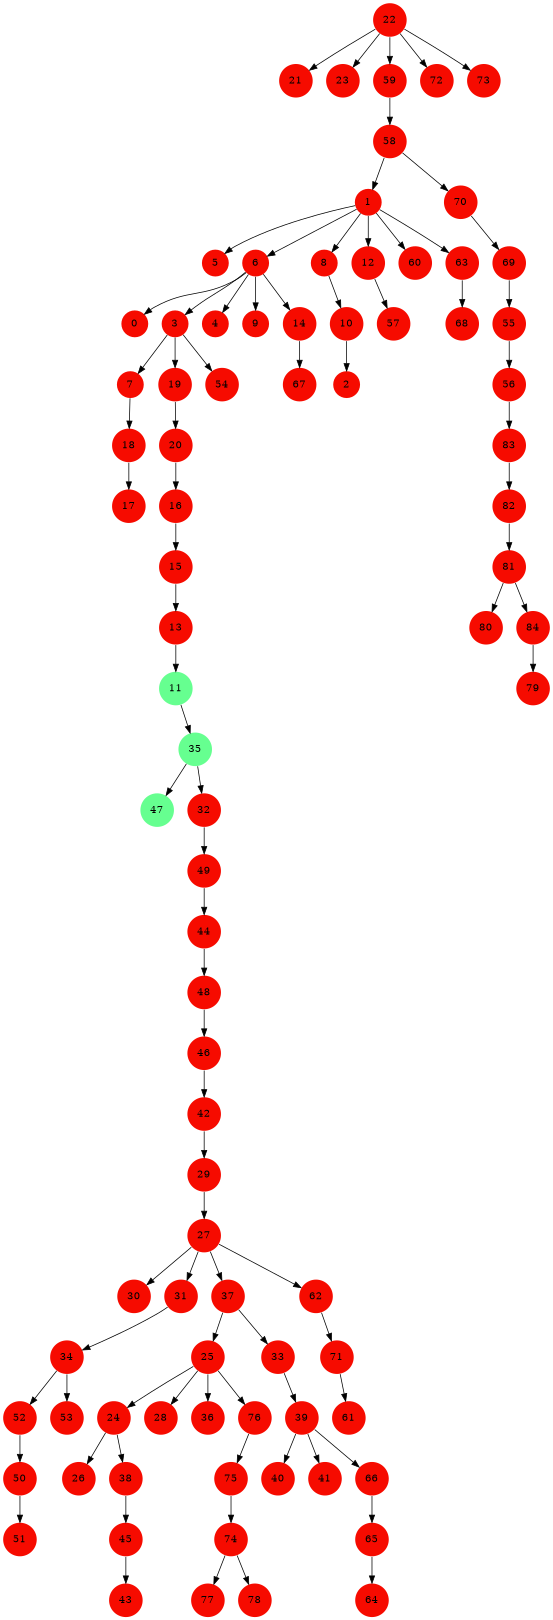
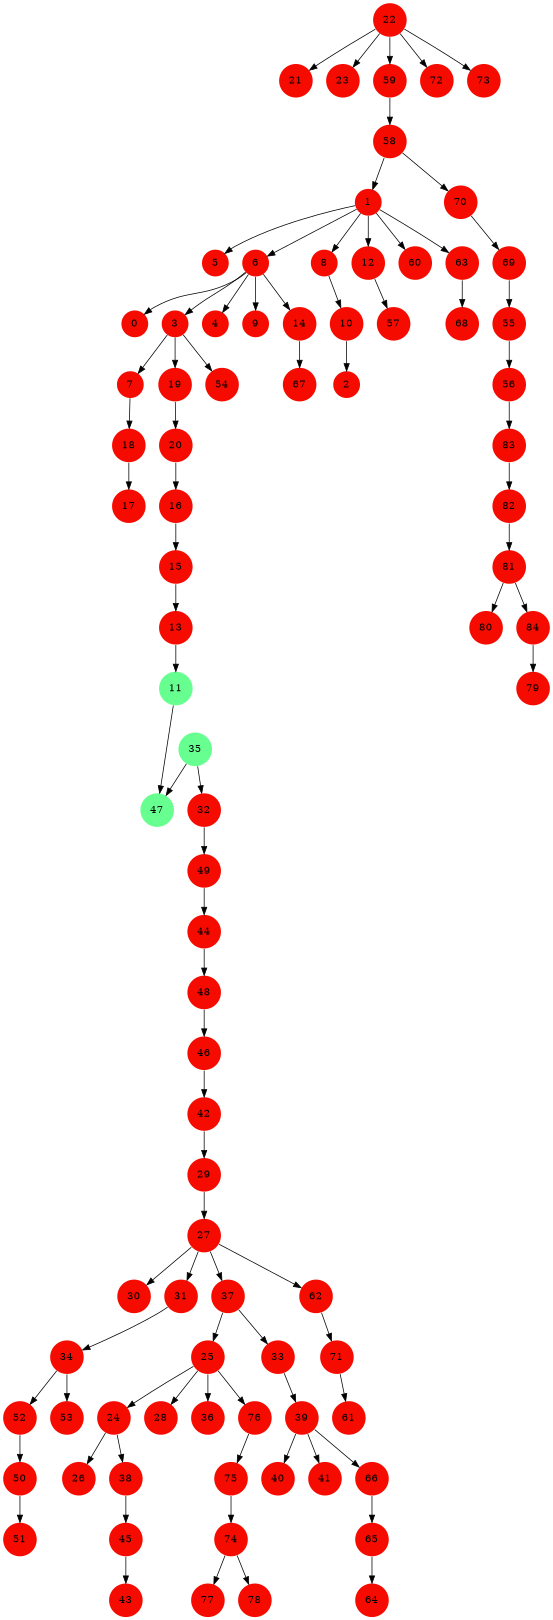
(184, 715) -> (167, 746)
